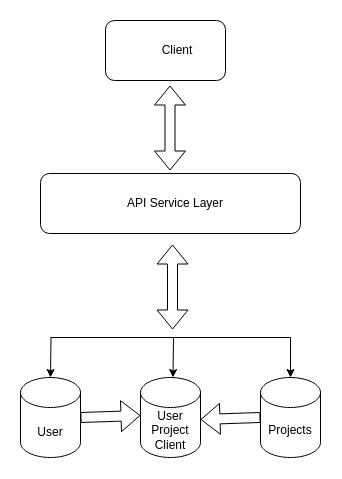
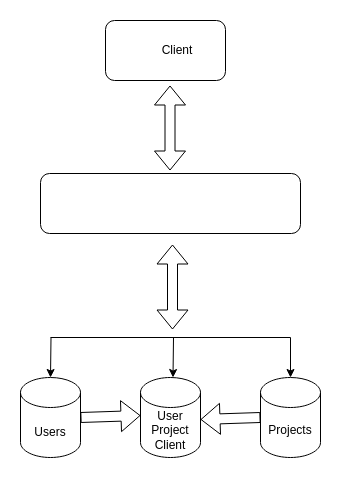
(176, 204) -> none
(51, 433) -> (51, 433)
